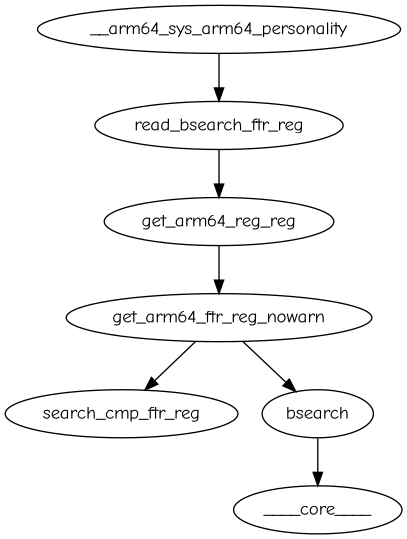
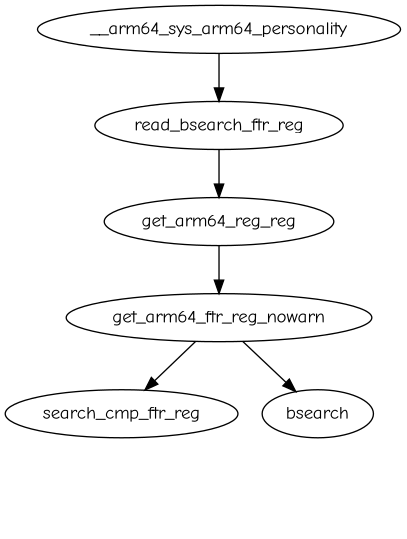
(318, 510) -> none
